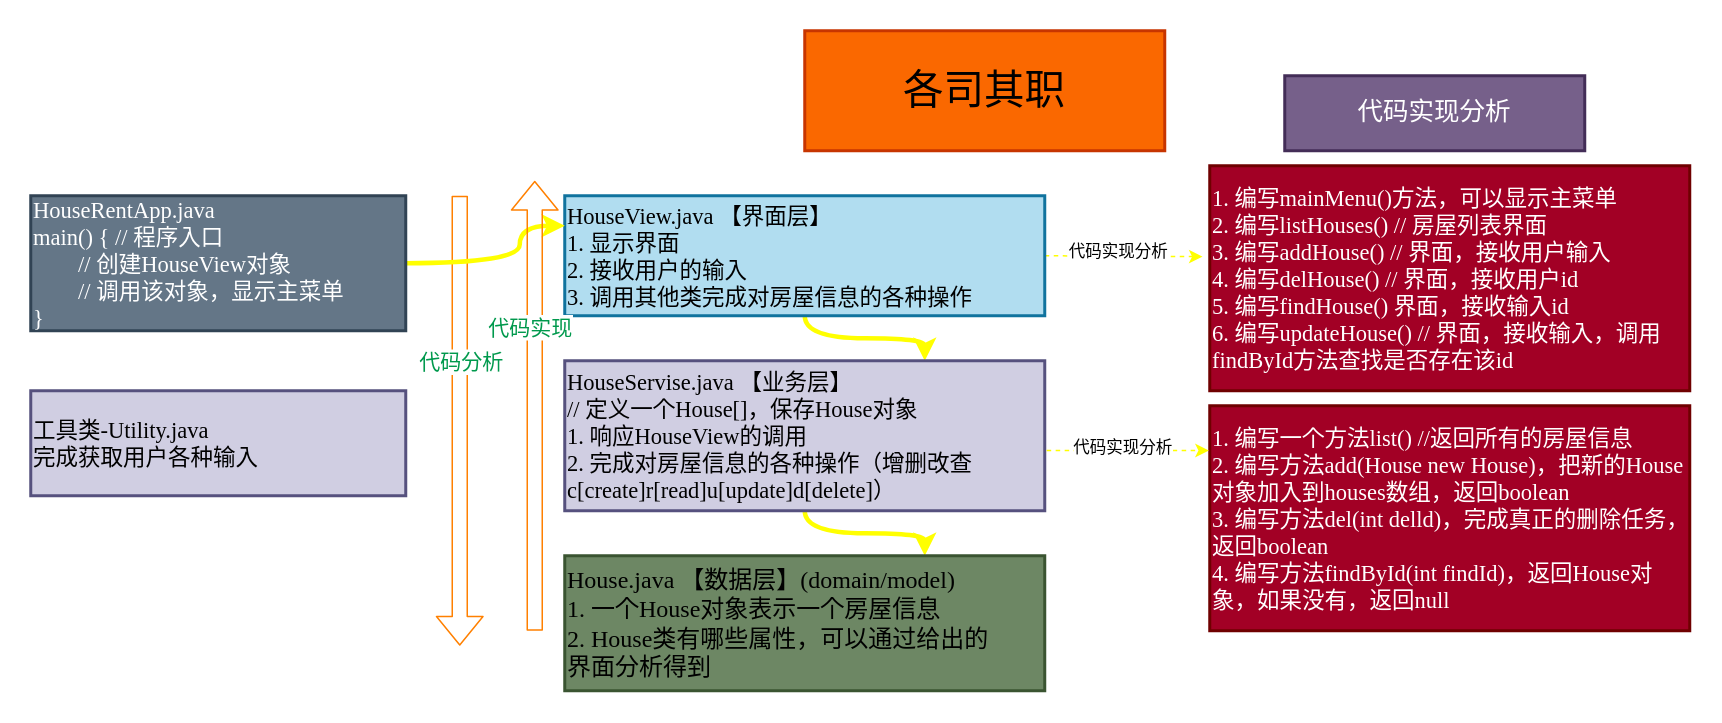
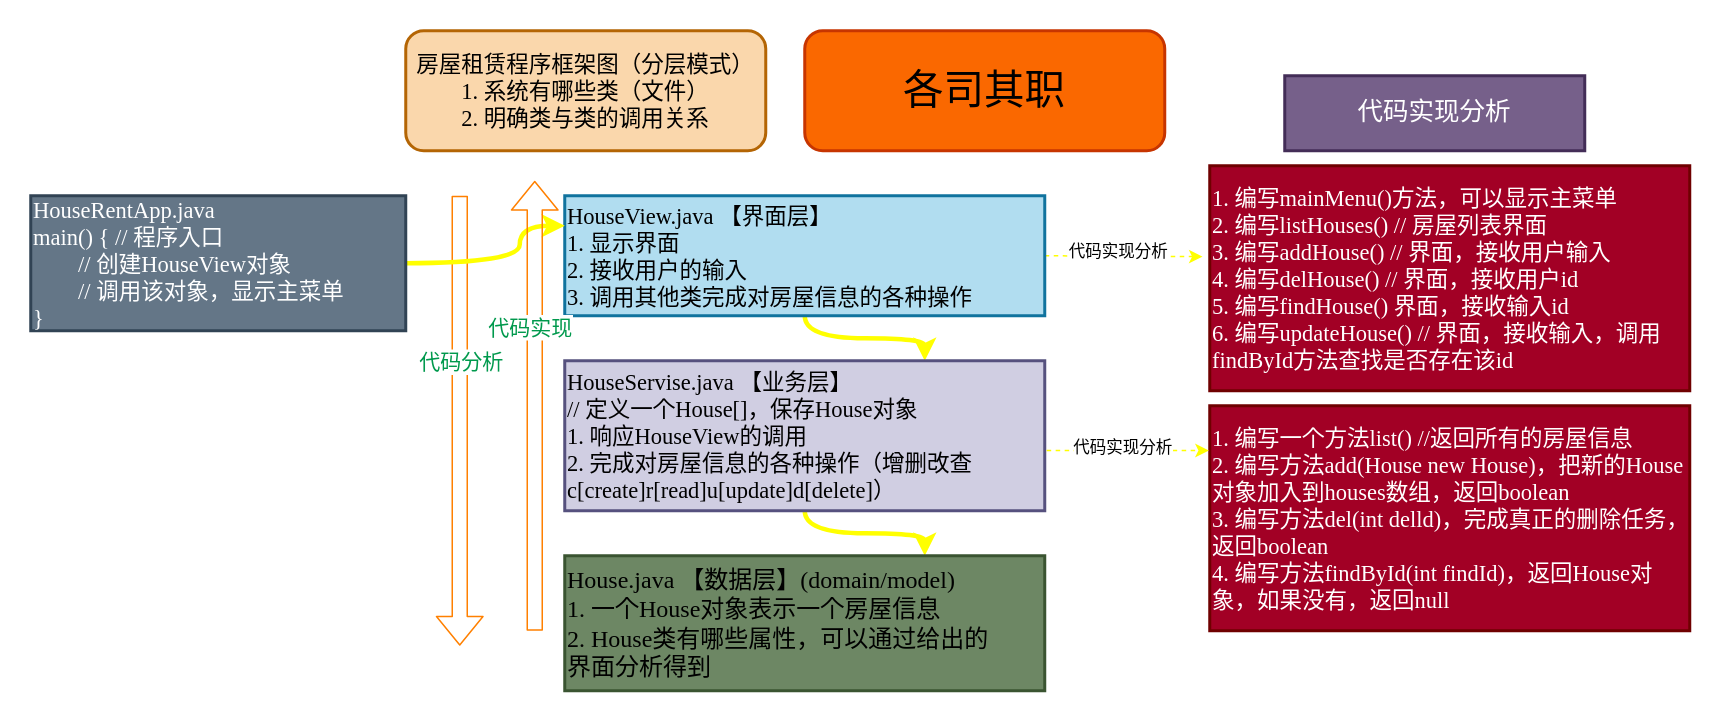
none -> (586, 91)
(985, 91) -> (985, 91)
(218, 443) -> none
